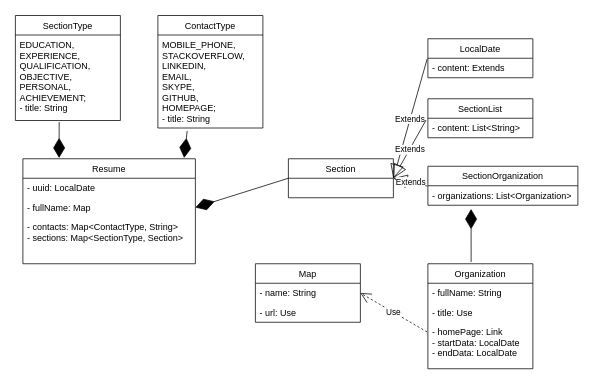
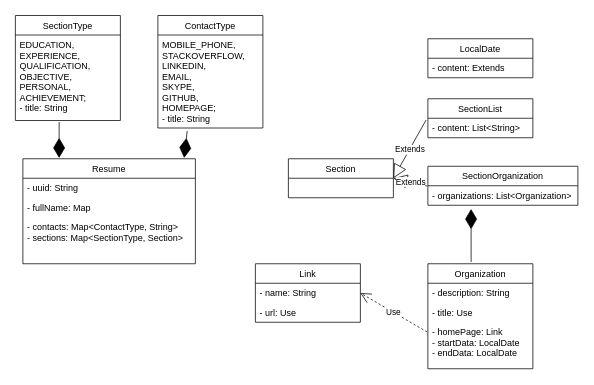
(415, 101) -> none
(64, 188) -> (56, 188)
(250, 190) -> none
(308, 274) -> (308, 274)
(470, 293) -> (478, 293)
